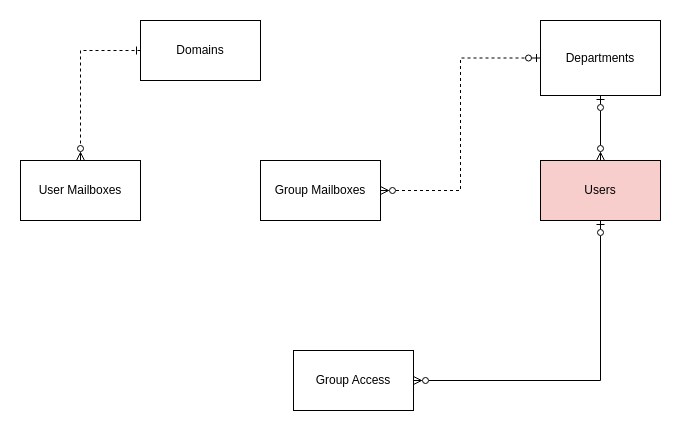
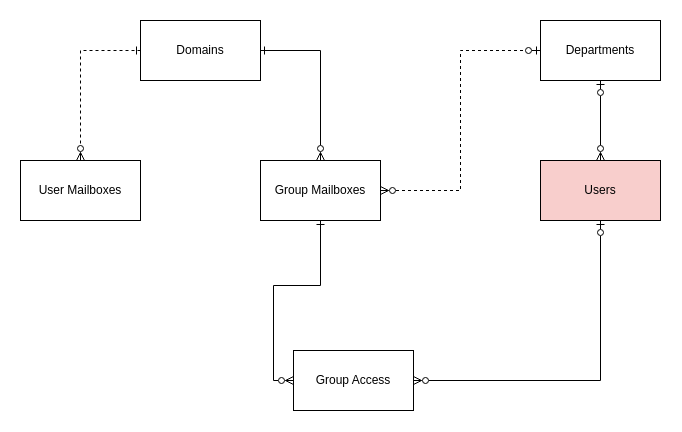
(601, 58) -> (601, 51)
none -> (321, 68)
none -> (281, 286)
